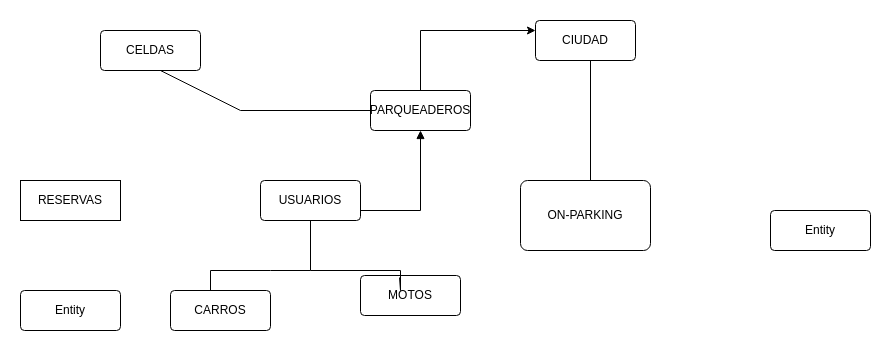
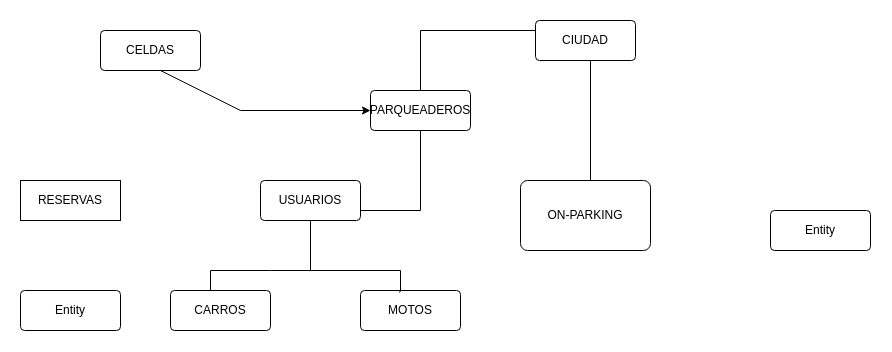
(527, 31) -> (530, 31)
(365, 111) -> (362, 111)
(421, 140) -> (421, 137)
(411, 296) -> (411, 311)
